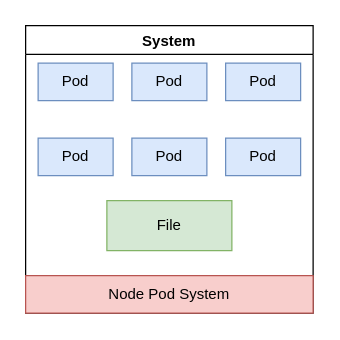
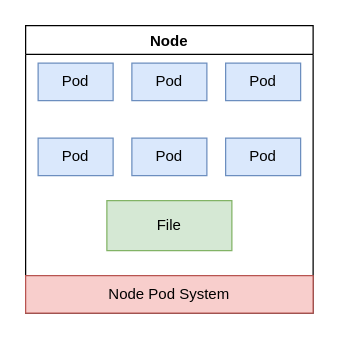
(169, 41) -> (169, 41)
